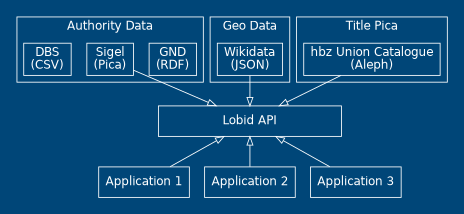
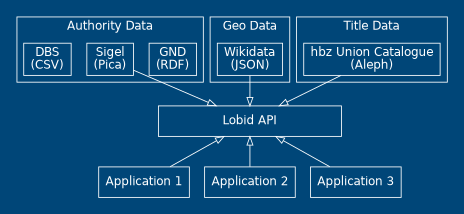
(372, 27) -> (372, 27)
